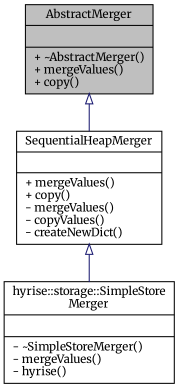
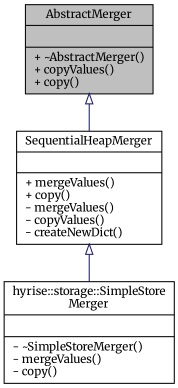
(79, 70) -> (74, 70)
(39, 372) -> (35, 372)
